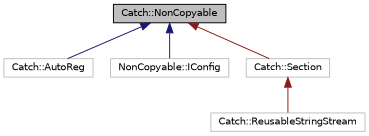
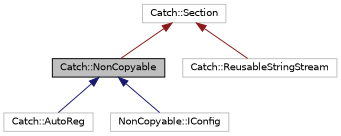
(233, 43) -> (142, 43)
